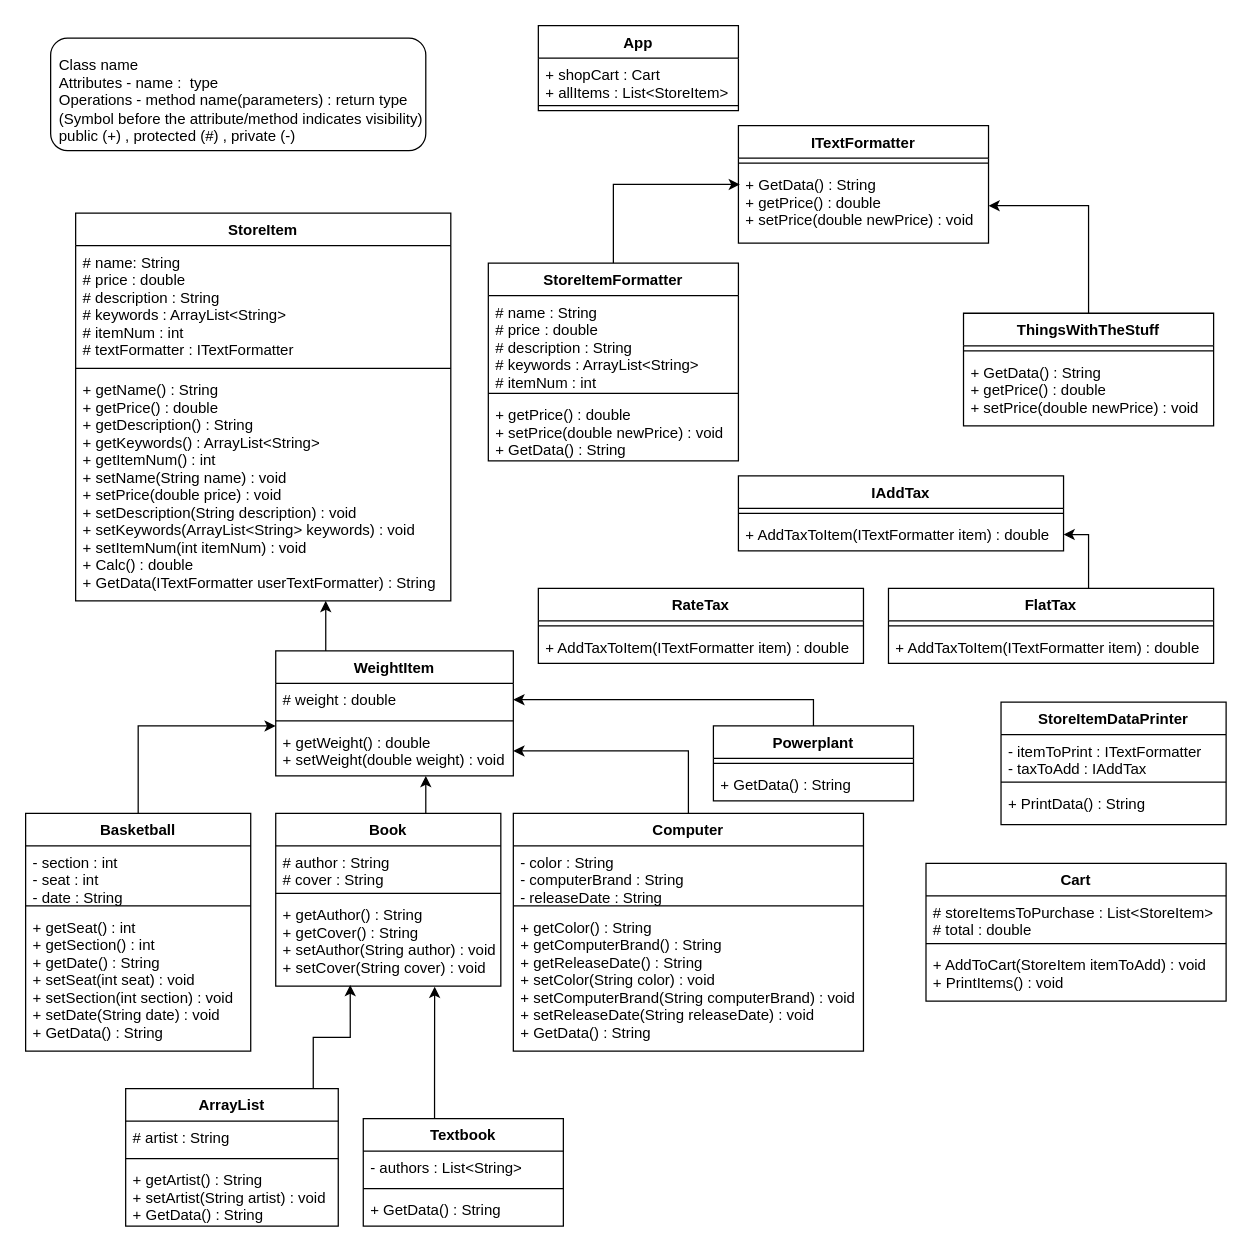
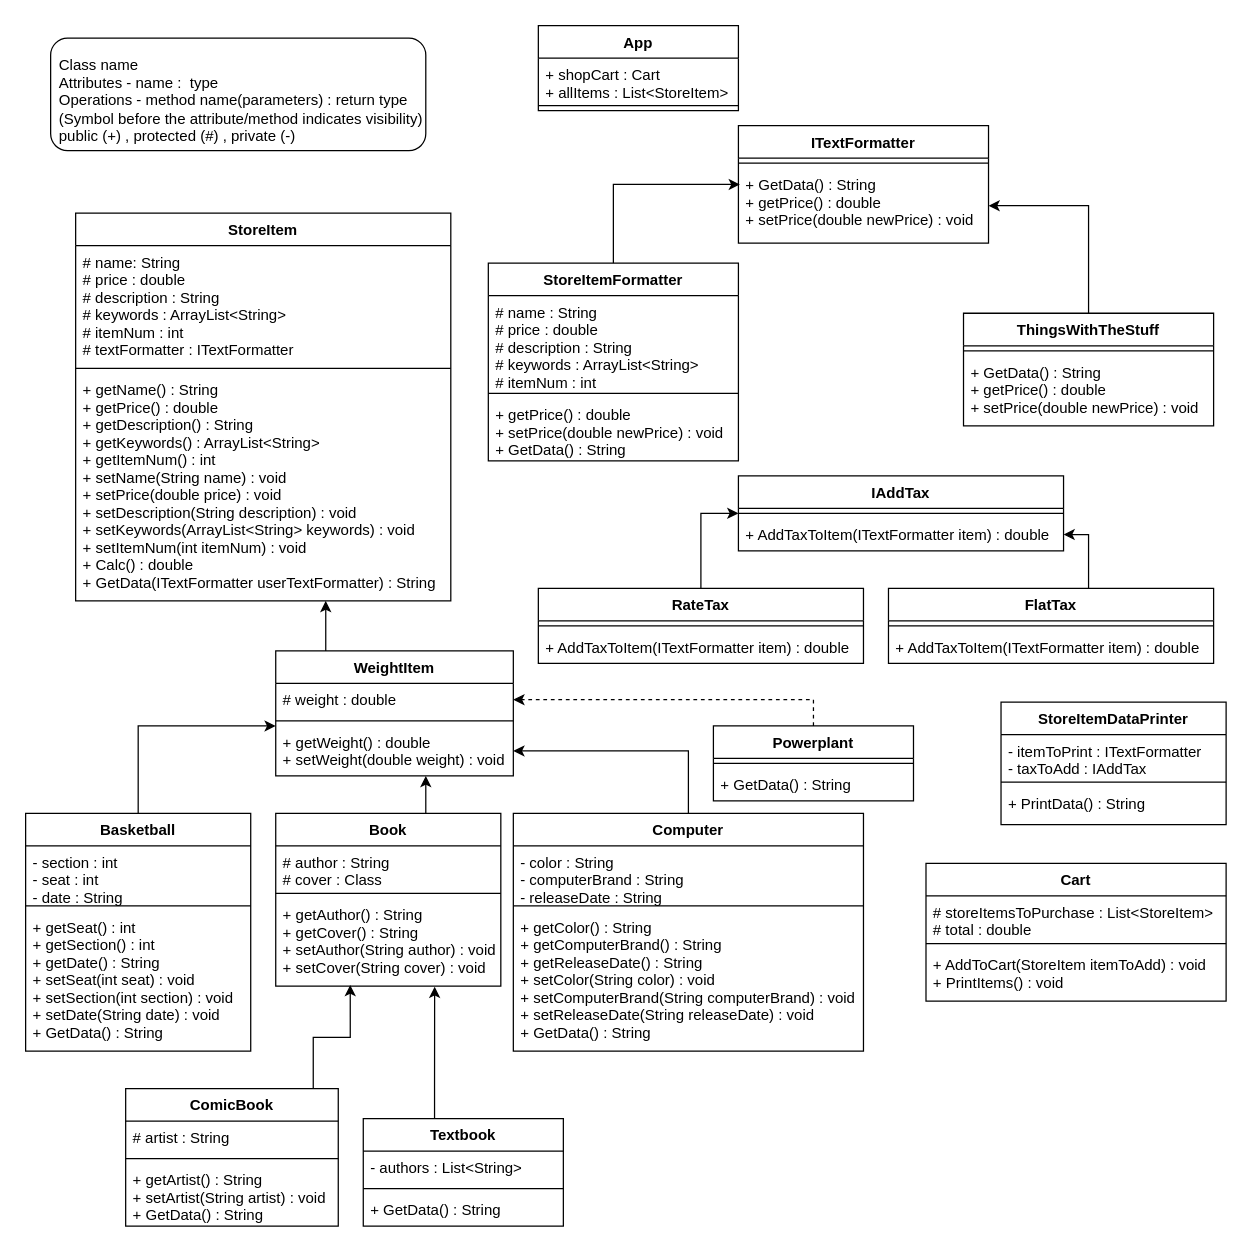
none -> (701, 536)
(680, 699) -> (680, 699)
(344, 863) -> (344, 863)
(231, 1105) -> (231, 1105)
